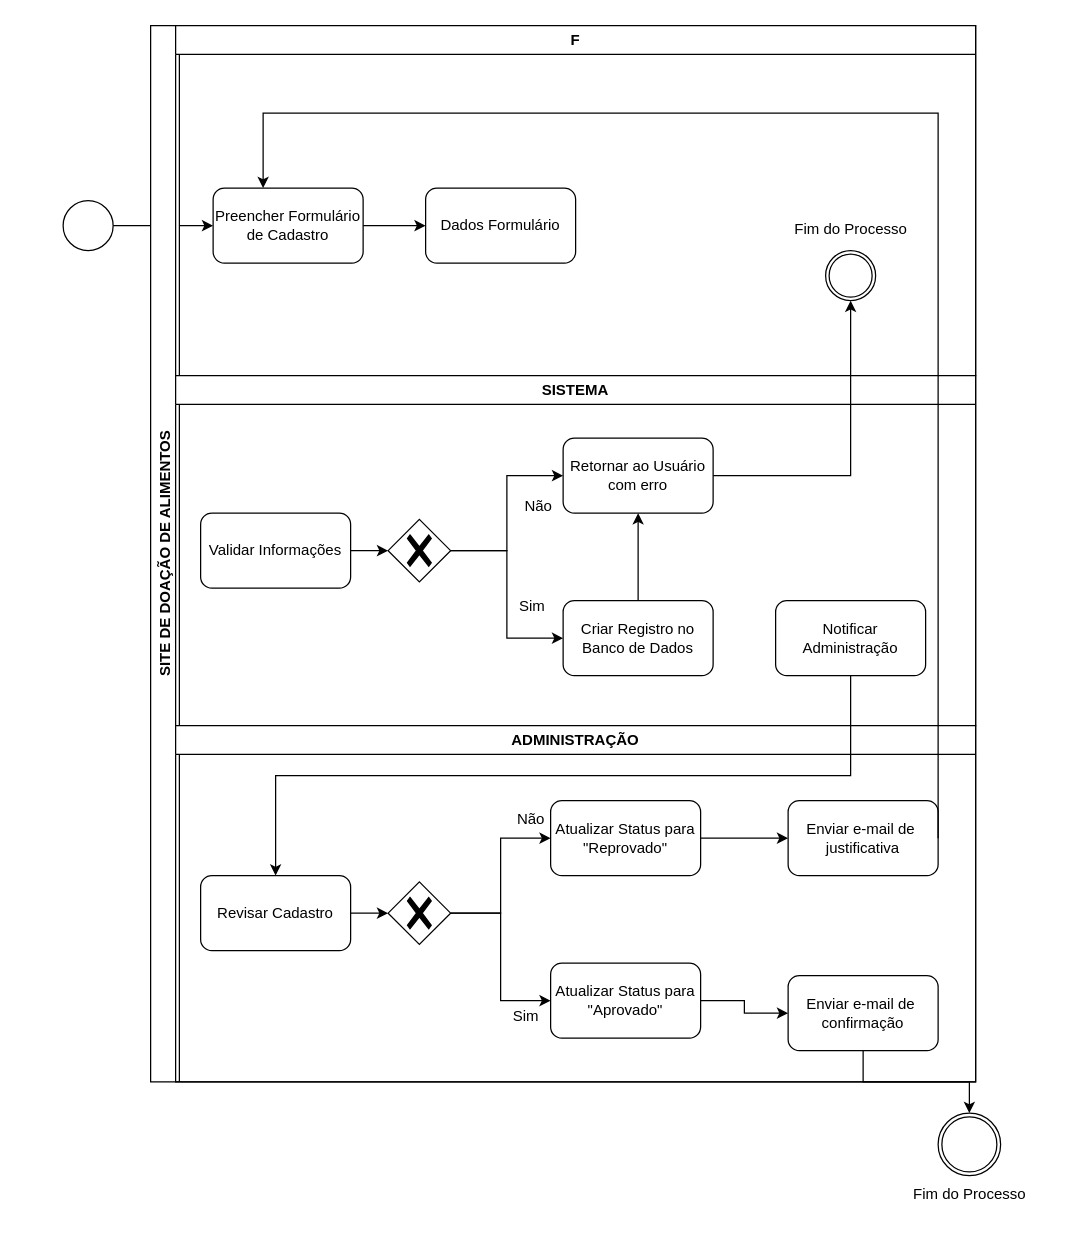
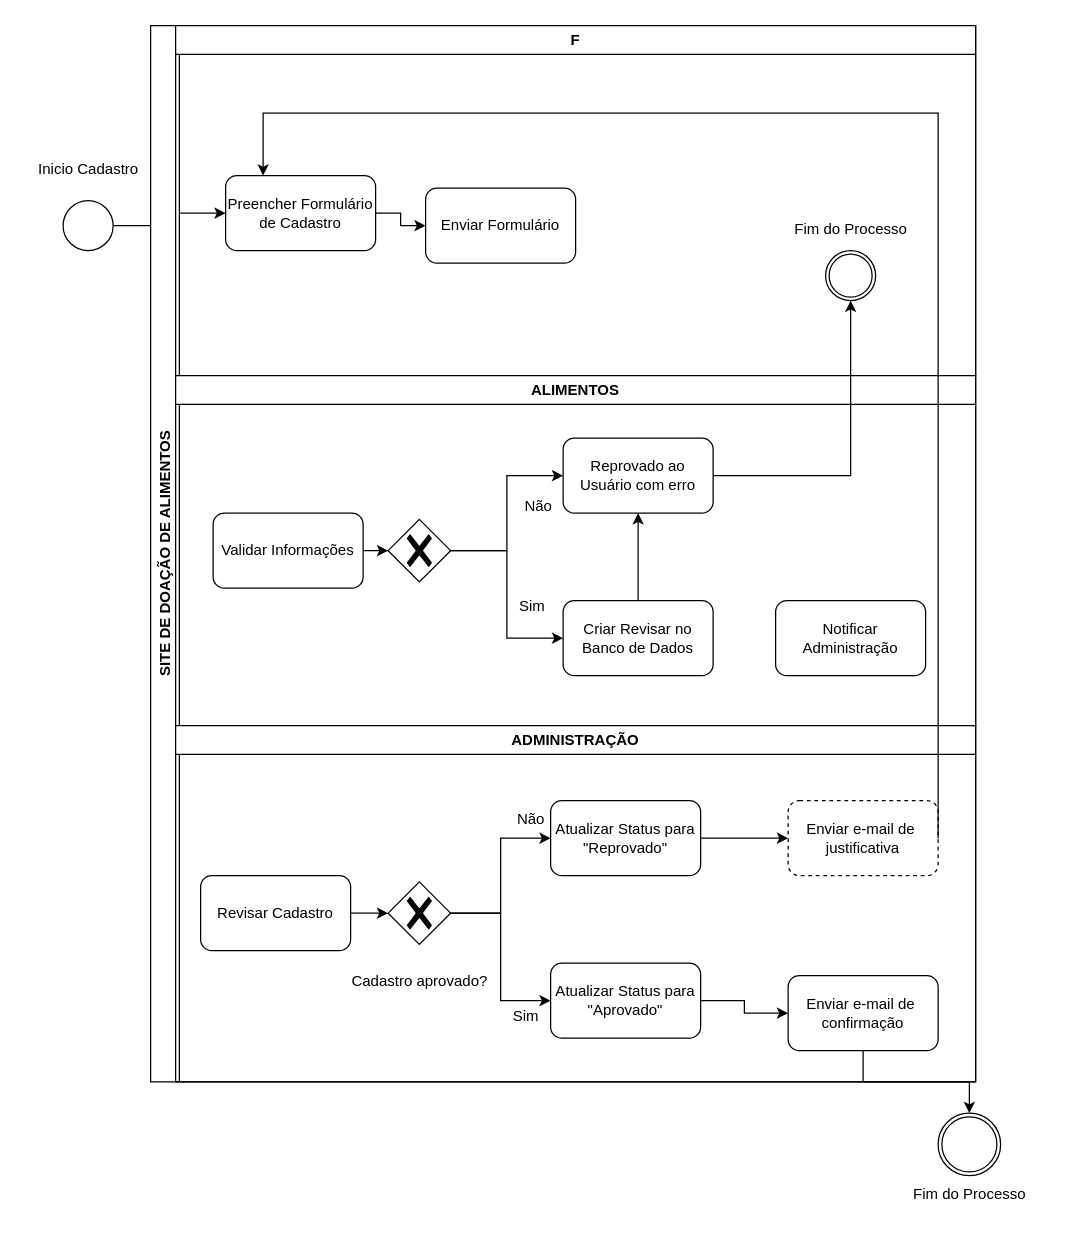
none -> (88, 169)
(288, 226) -> (301, 213)
(501, 226) -> (501, 226)
(576, 391) -> (576, 391)
(638, 476) -> (638, 476)
(276, 551) -> (288, 551)
(638, 638) -> (638, 638)
(568, 776) -> none
(863, 838) -> (863, 838)
none -> (419, 982)
